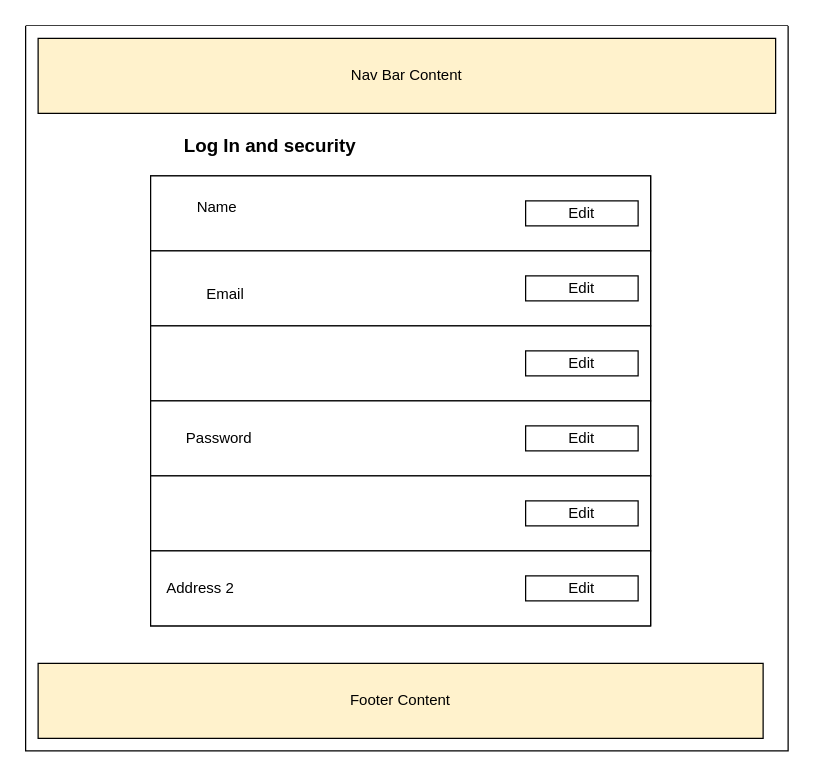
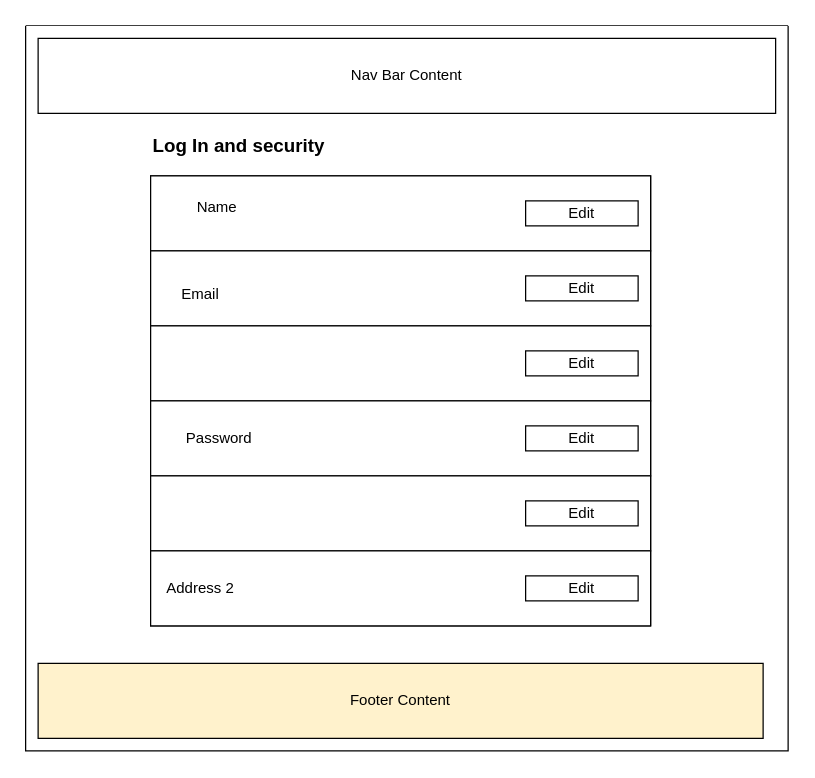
(407, 76) -> (407, 76)
(319, 144) -> (288, 144)
(226, 294) -> (201, 294)
